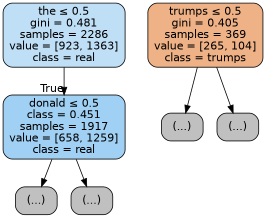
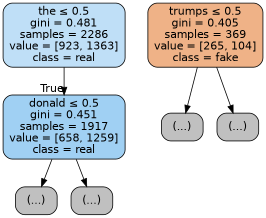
(205, 58) -> (205, 58)
(64, 115) -> (64, 115)
